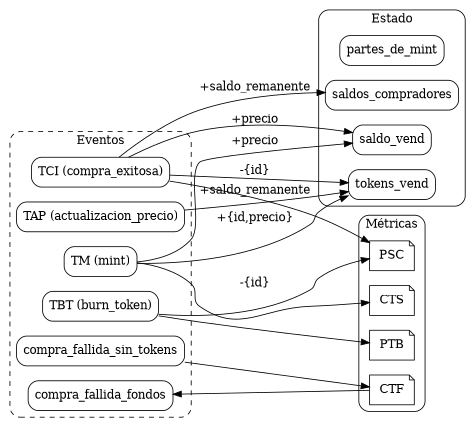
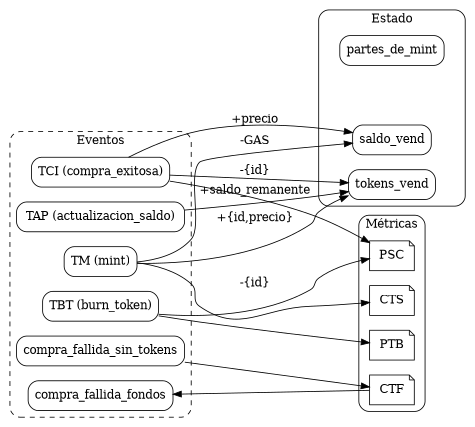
(392, 95) -> none
(255, 141) -> (255, 141)
(101, 217) -> (101, 217)
